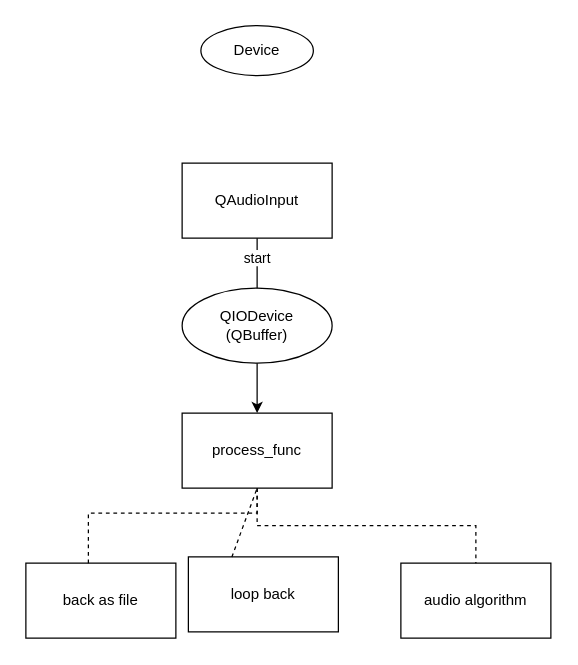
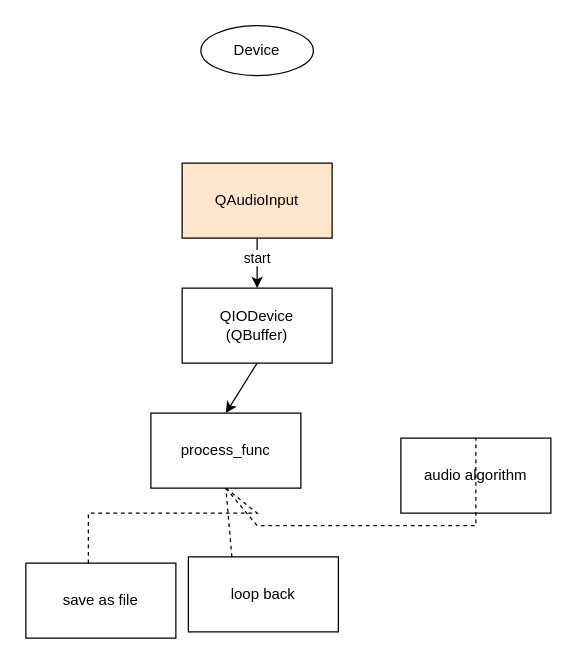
(257, 201) -> (257, 201)
(257, 281) -> (257, 278)
(257, 326) -> (257, 326)
(257, 451) -> (226, 451)
(101, 601) -> (101, 601)
(476, 601) -> (476, 476)
